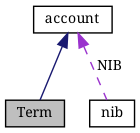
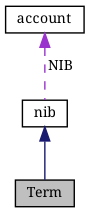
(51, 73) -> (45, 161)
